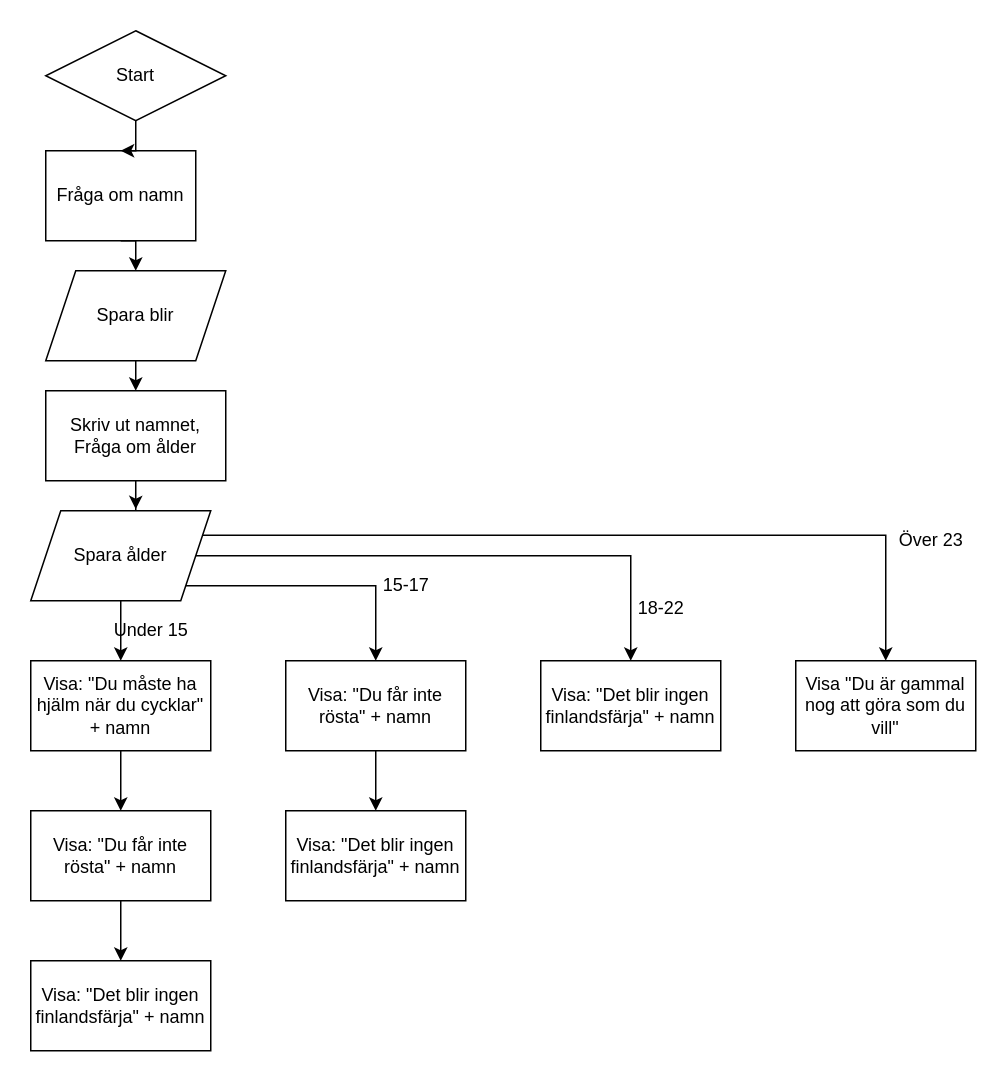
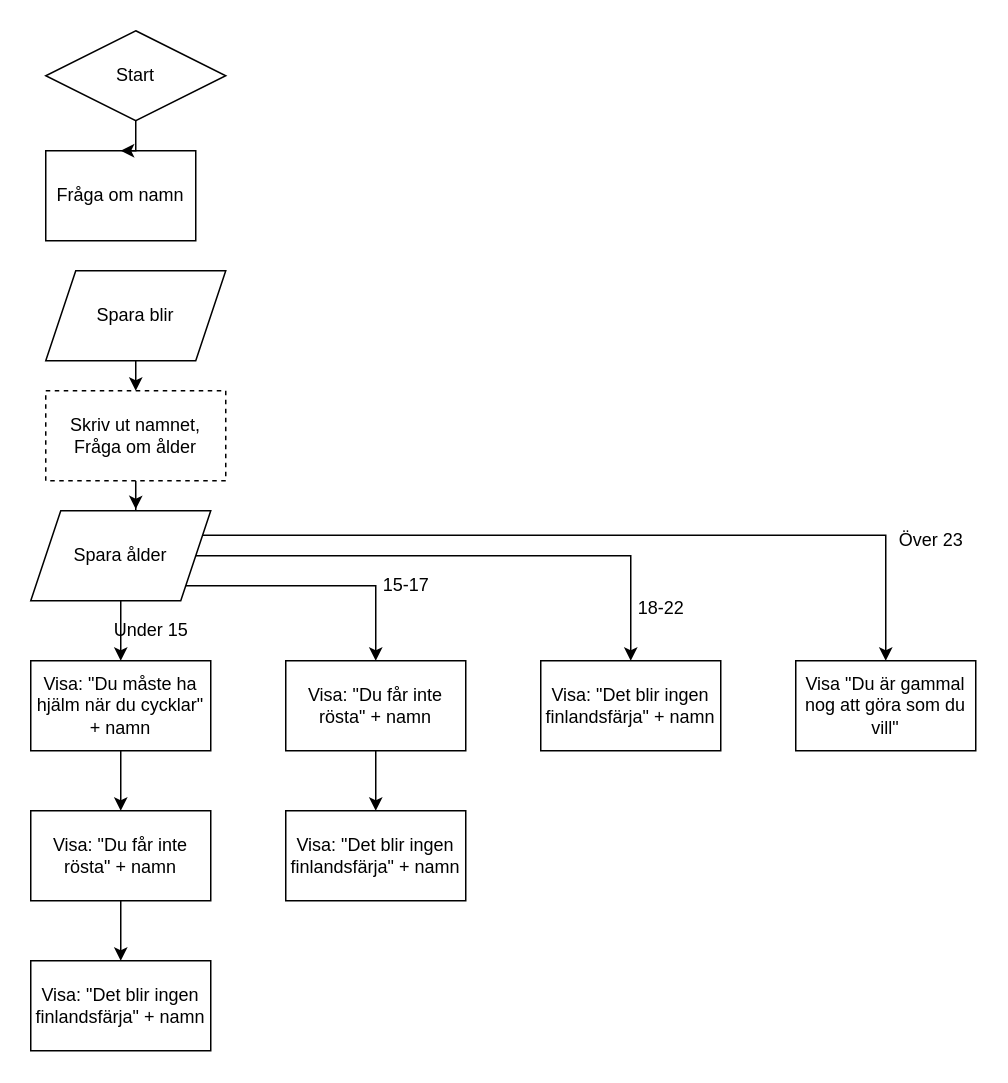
(136, 249) -> none
(136, 436) -> (136, 436)
